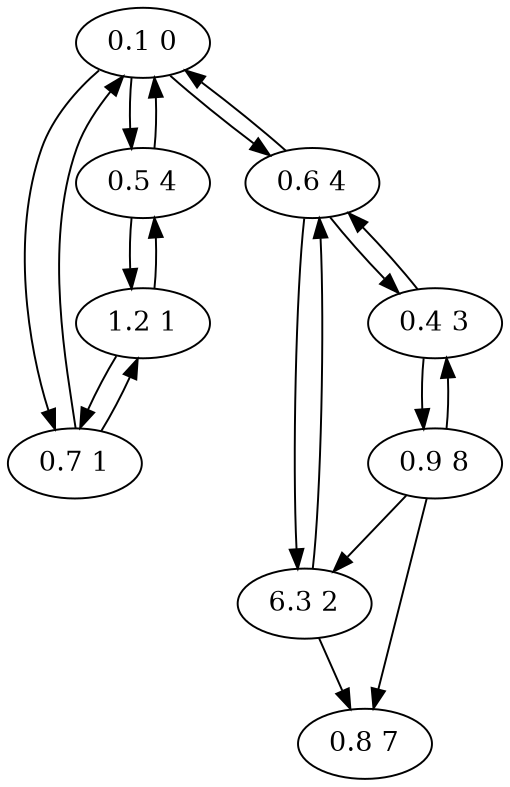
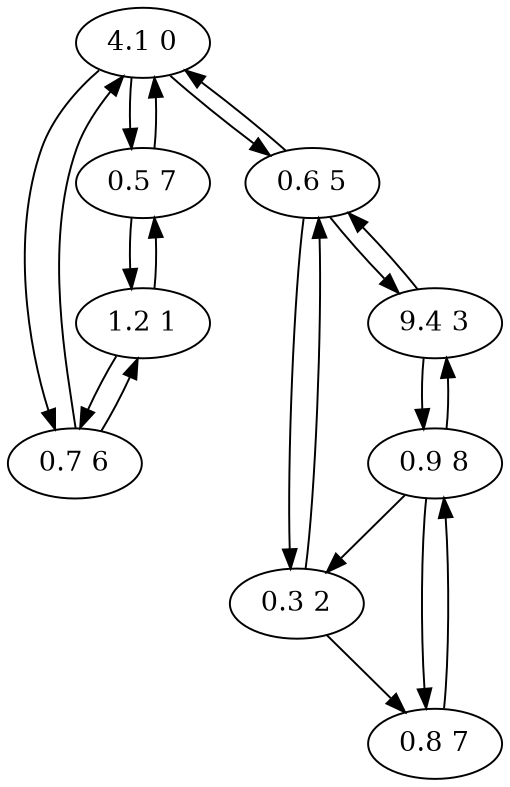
(143, 43) -> (143, 43)
(143, 183) -> (143, 183)
(312, 183) -> (312, 183)
(435, 323) -> (435, 323)
(75, 463) -> (75, 463)
(305, 604) -> (297, 604)
none -> (448, 613)
